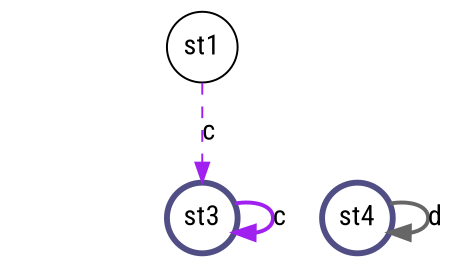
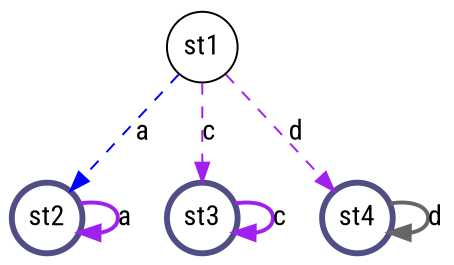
none -> (273, 125)
none -> (47, 218)
